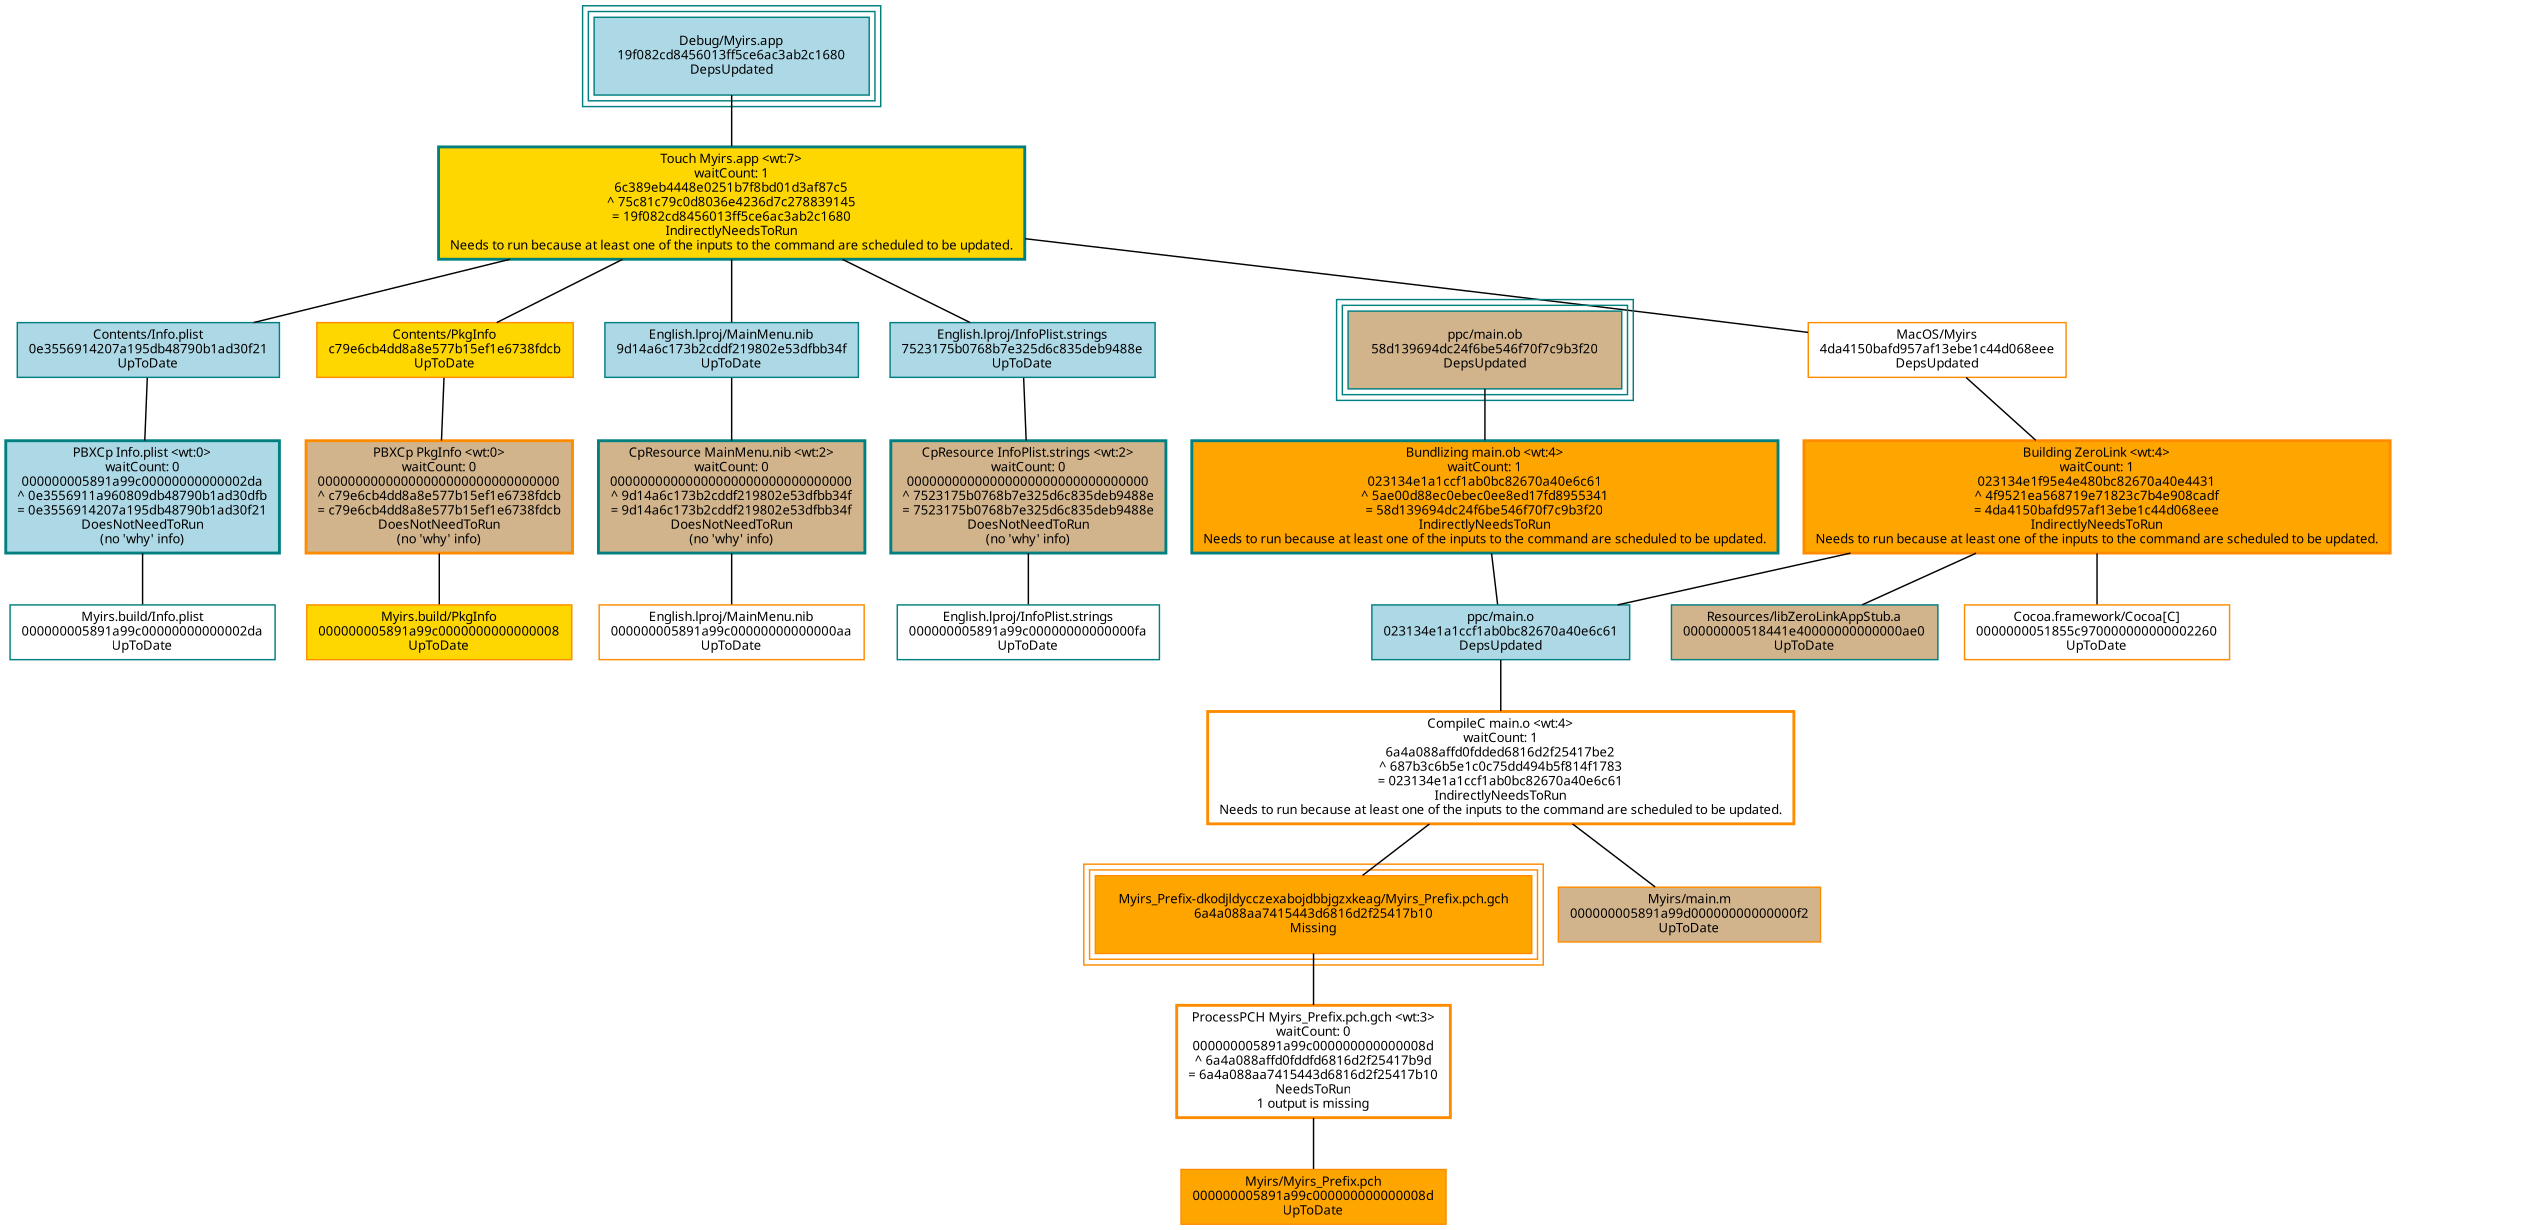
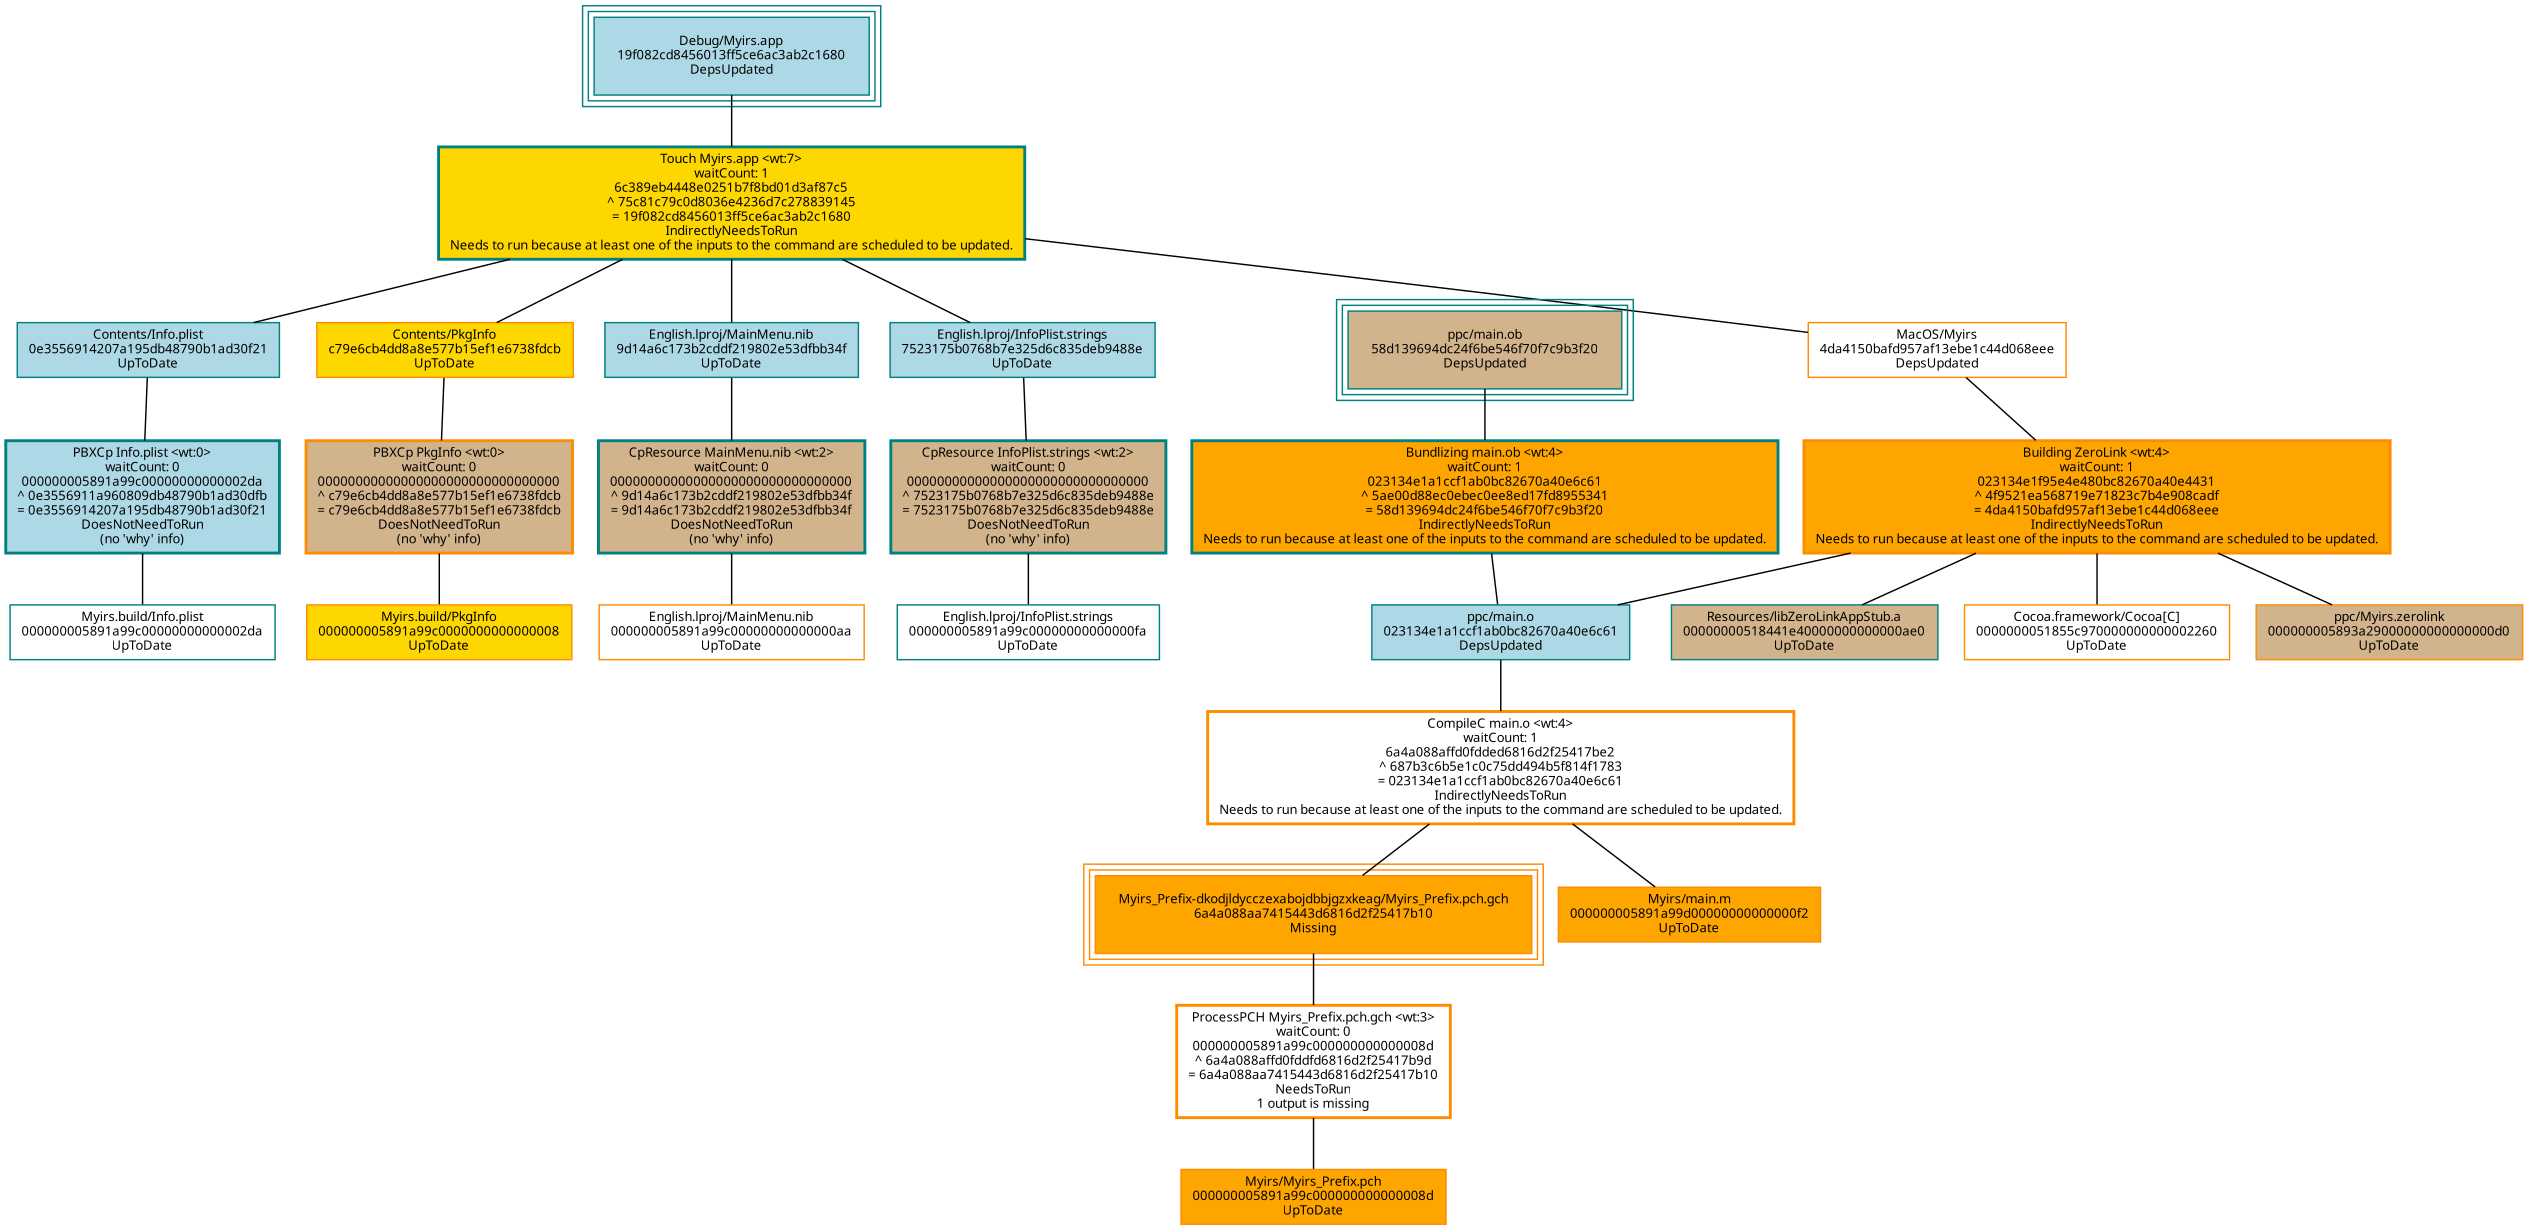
none -> (2389, 632)
(1689, 915) -> (1689, 915)
